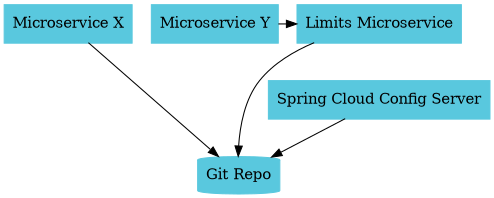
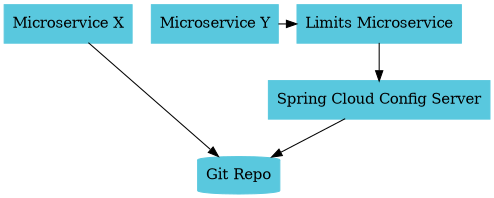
(259, 82) -> (379, 57)
